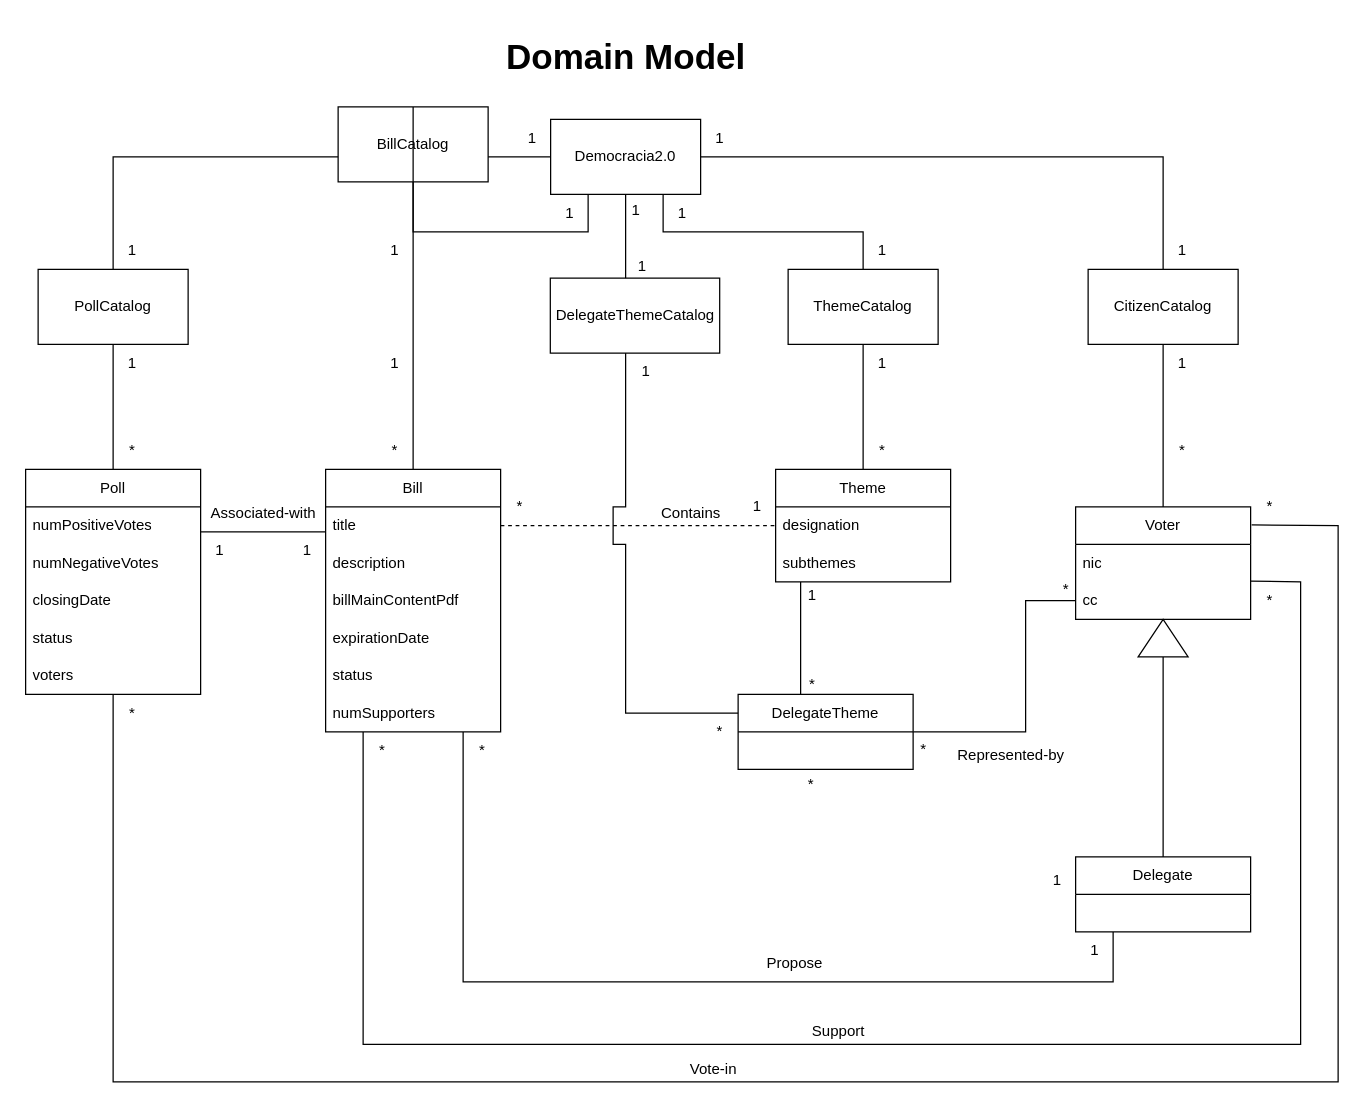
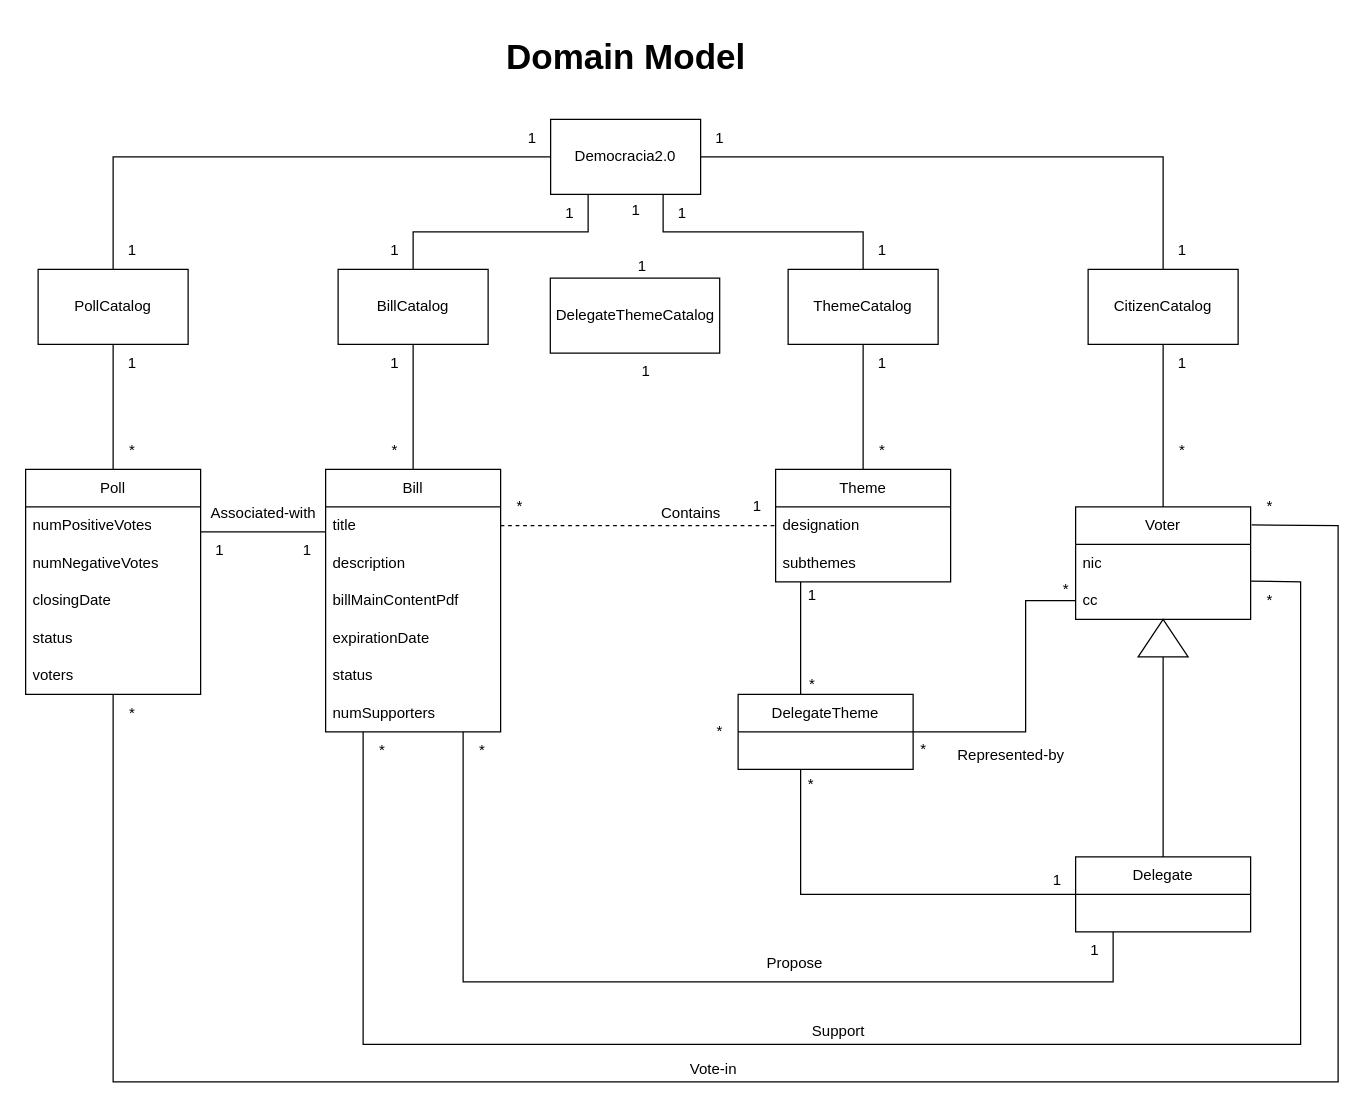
(413, 144) -> (413, 307)
(626, 577) -> none
none -> (876, 894)
